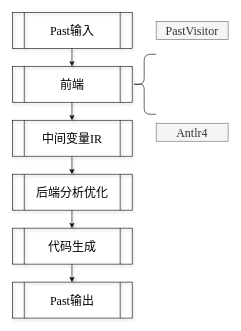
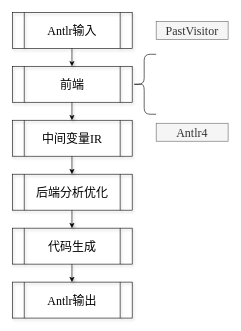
(72, 30) -> (72, 30)
(72, 300) -> (72, 300)
